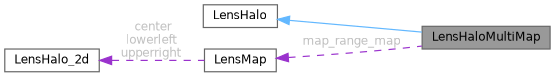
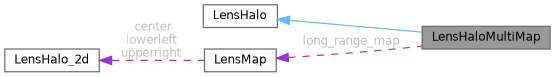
(350, 42) -> (350, 42)
